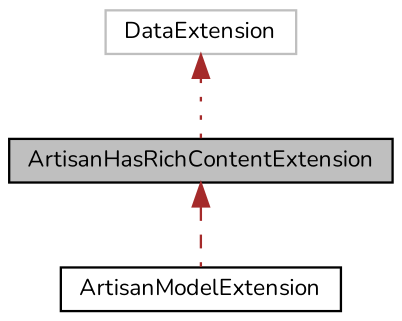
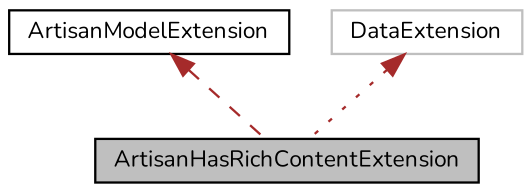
(201, 237) -> (227, 104)
